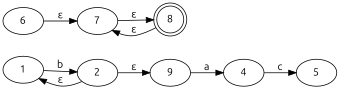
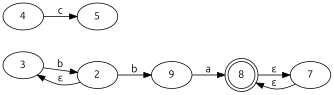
(23, 21) -> none
(134, 67) -> (135, 69)
(23, 70) -> (23, 65)
(203, 73) -> (205, 75)
